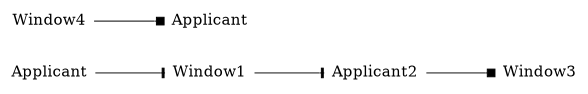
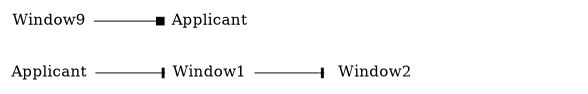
(49, 21) -> (49, 21)
(375, 73) -> (375, 73)
(540, 73) -> none
